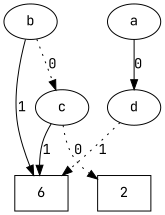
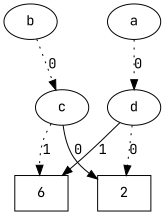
(134, 60) -> (134, 60)
(16, 103) -> none
(42, 144) -> (42, 144)
none -> (130, 145)
(95, 146) -> (95, 146)
(71, 152) -> (71, 152)
